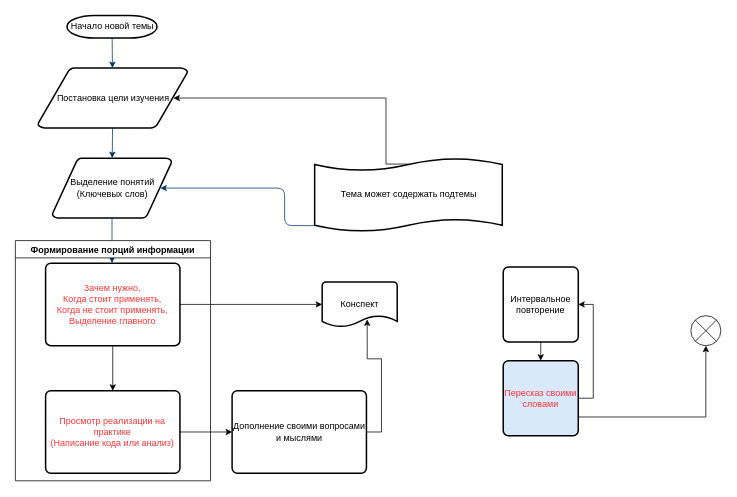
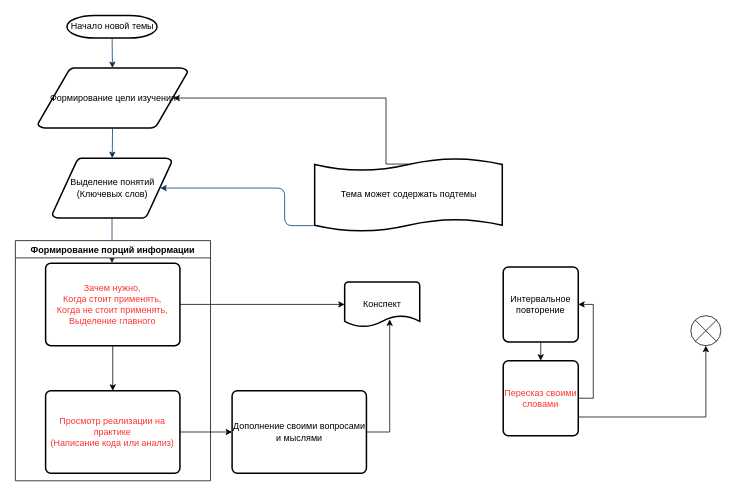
(113, 98) -> (113, 98)
(359, 304) -> (382, 304)
(540, 398) -> (540, 398)
